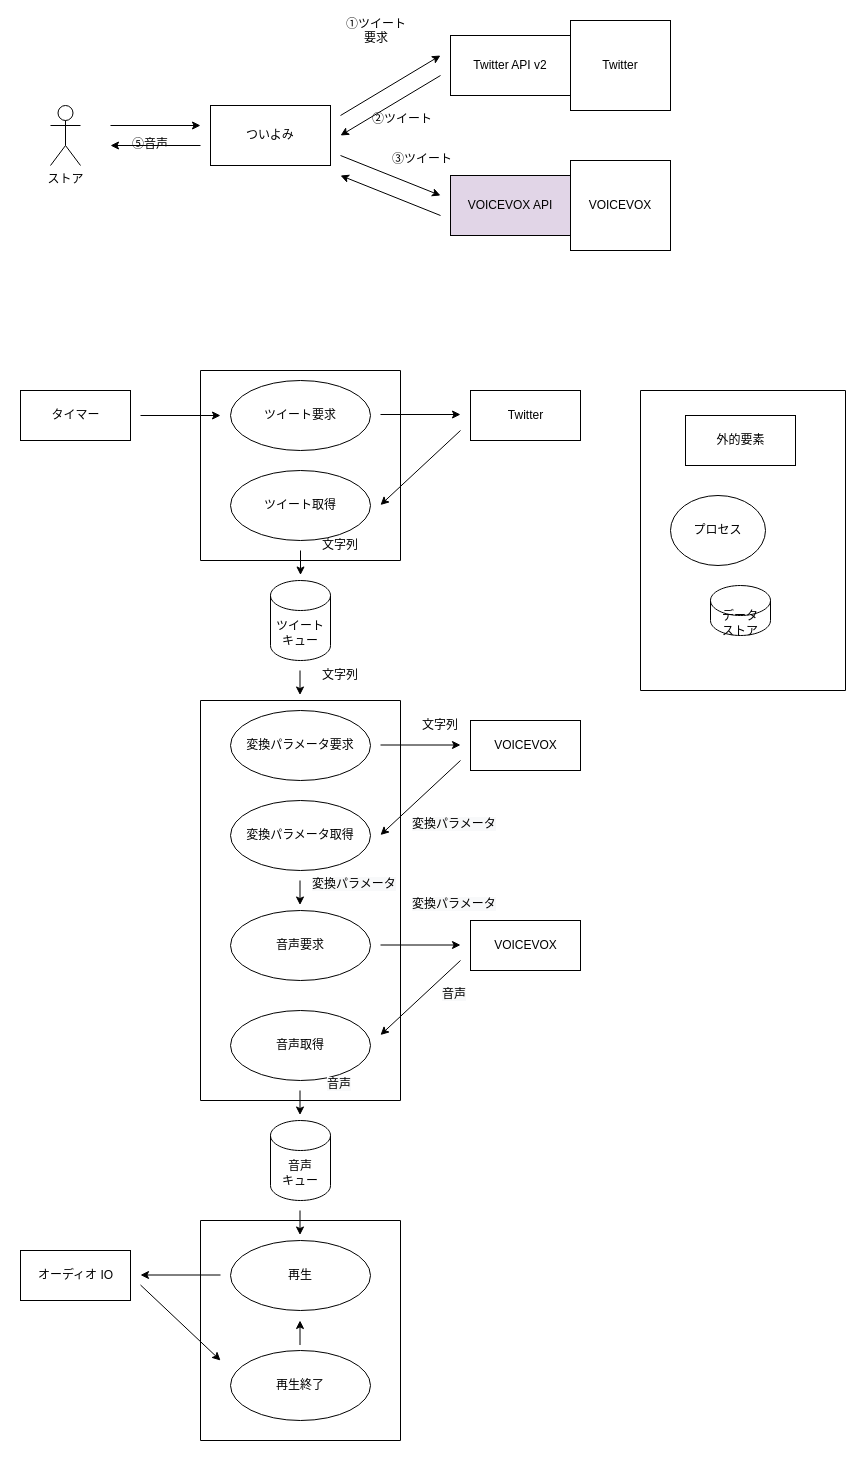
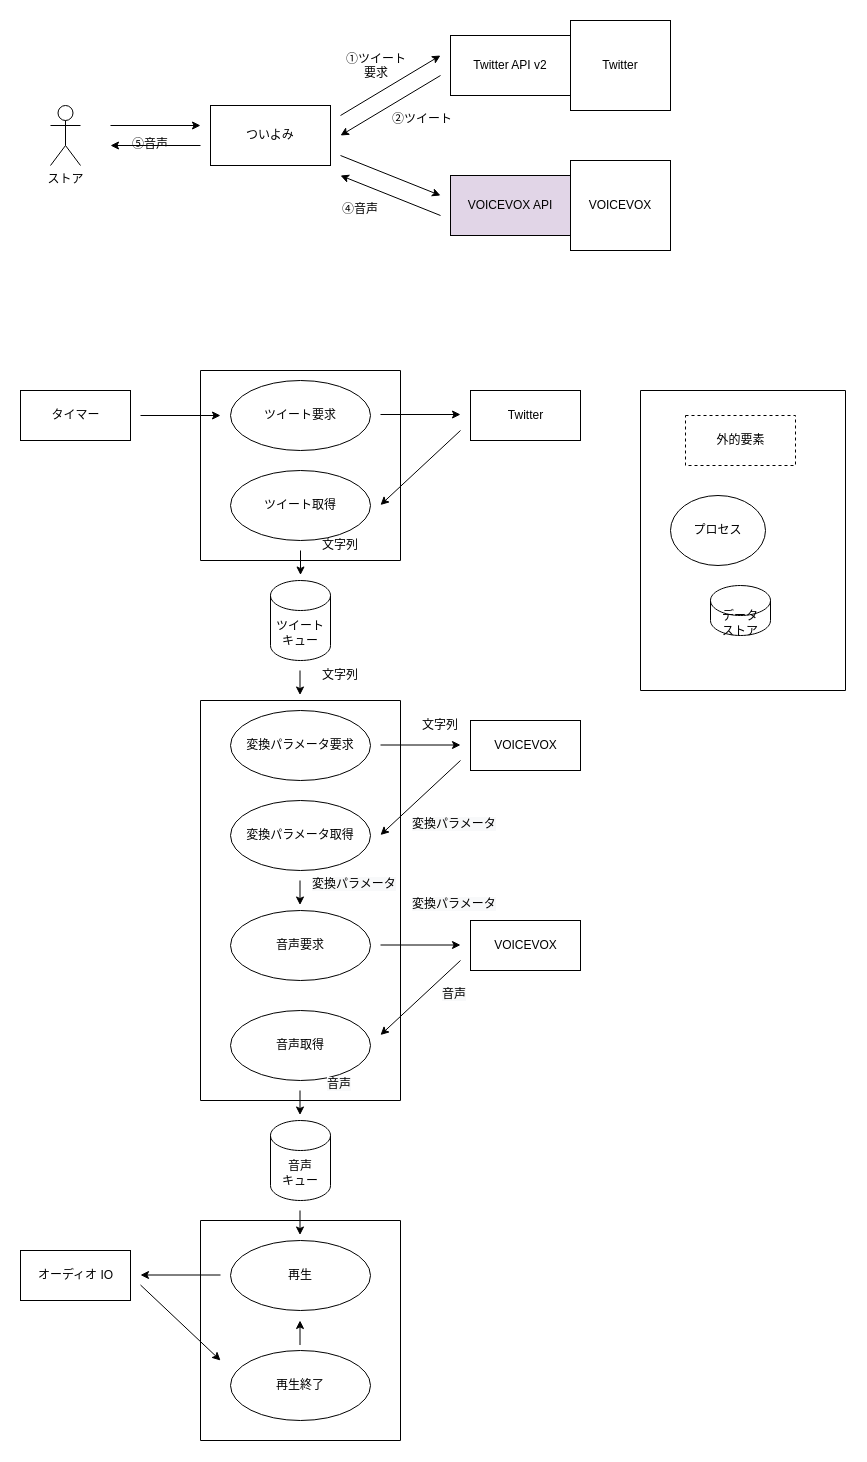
(376, 23) -> (376, 58)
(406, 121) -> (426, 121)
(426, 161) -> none
none -> (376, 211)
(741, 441) -> (741, 441)
